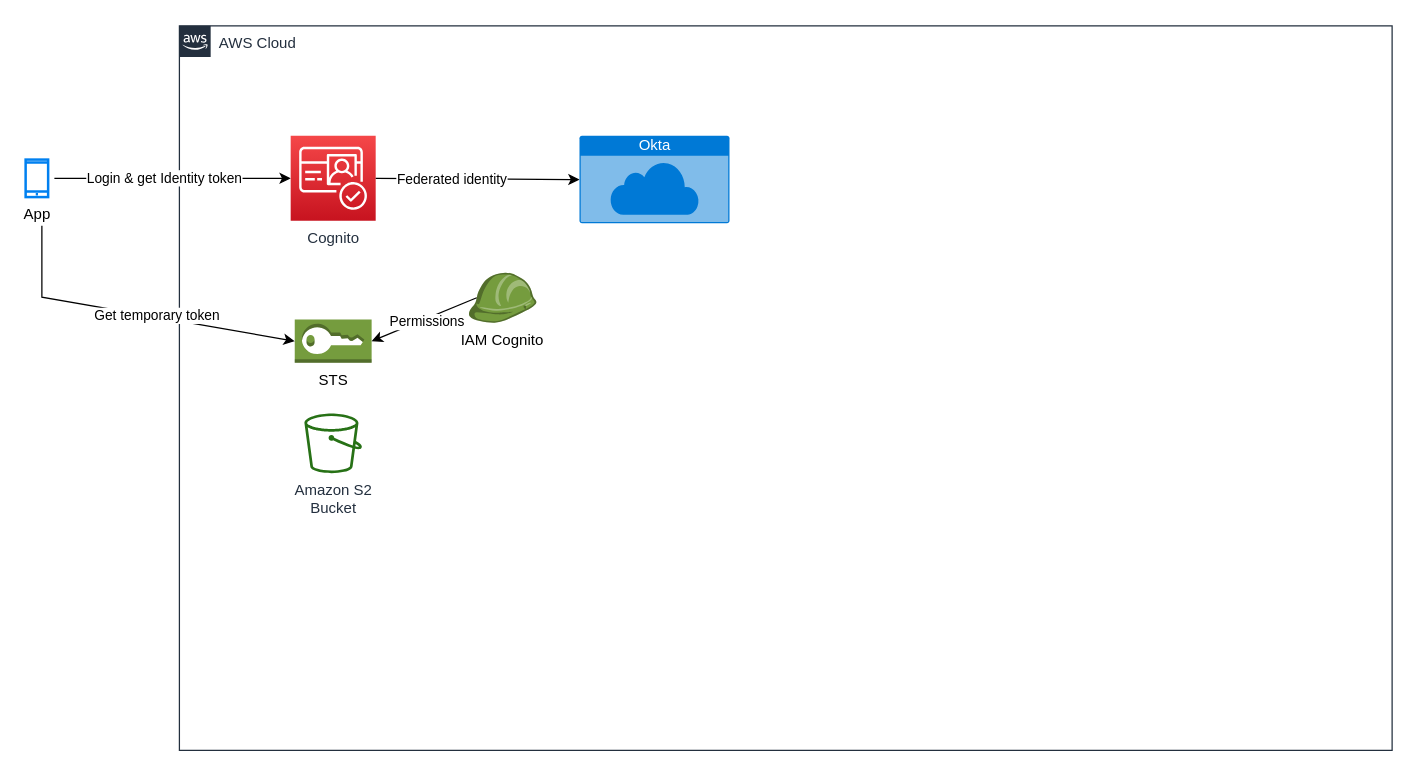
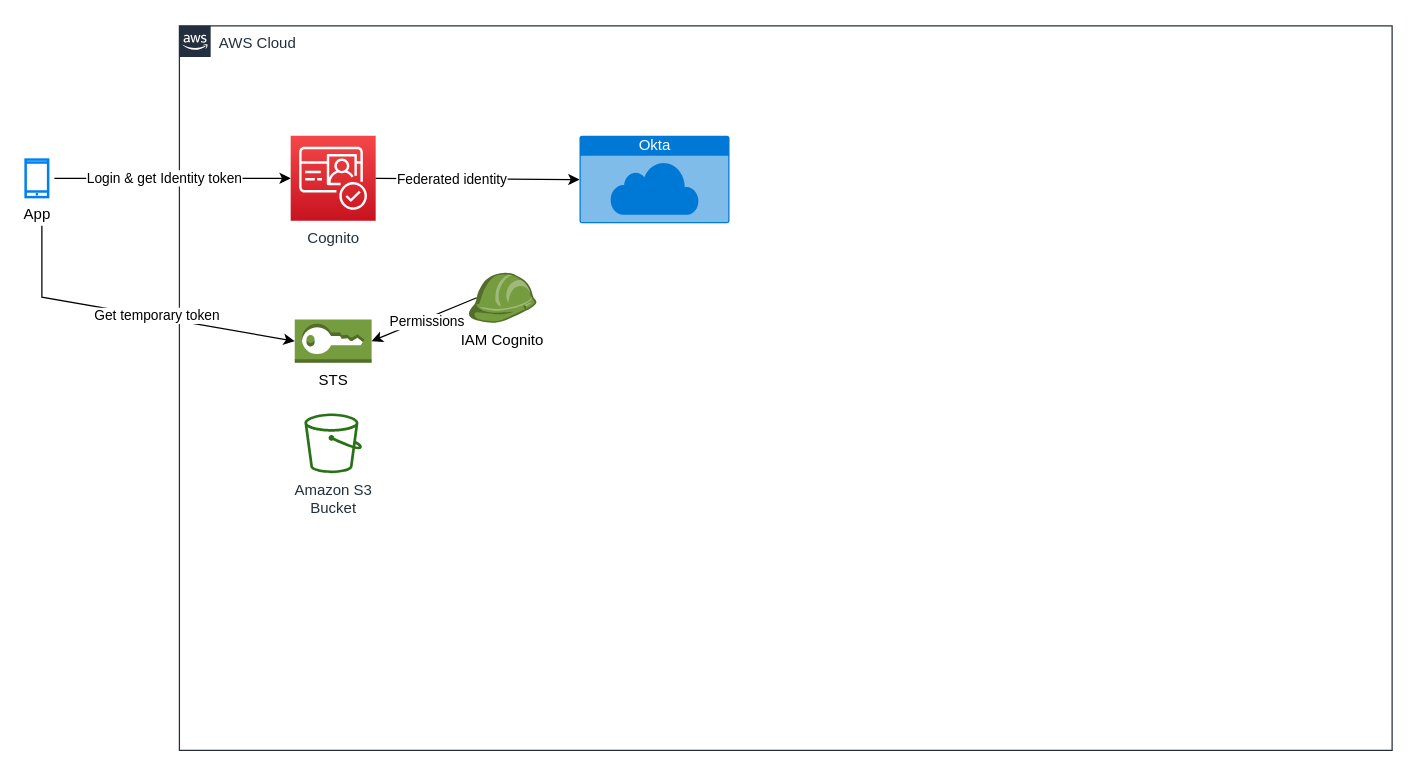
(334, 500) -> (334, 500)
